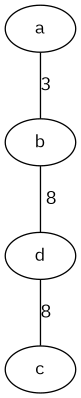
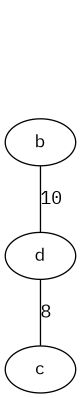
(40, 29) -> none
(52, 199) -> (52, 199)
